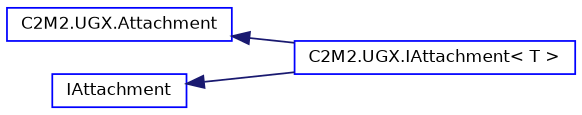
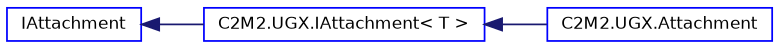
(272, 40) -> (525, 24)
